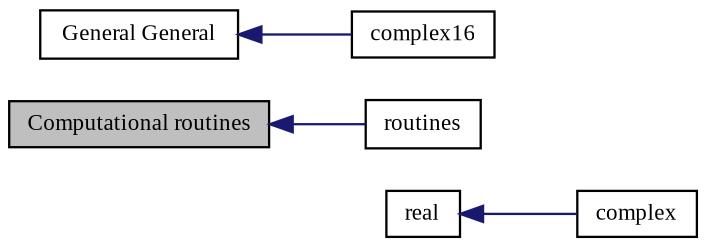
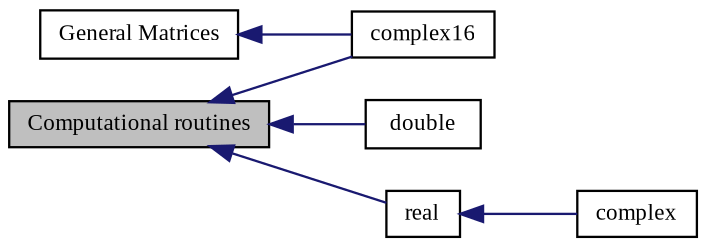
(139, 34) -> (139, 34)
none -> (292, 76)
(423, 124) -> (423, 124)
none -> (309, 178)
